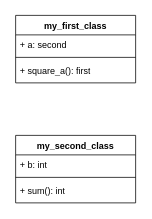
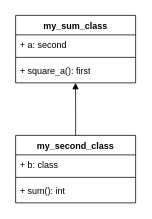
(75, 26) -> (75, 26)
none -> (75, 112)
(35, 166) -> (40, 166)
